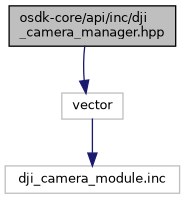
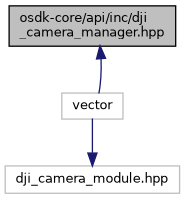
(84, 63) -> (101, 76)
(92, 180) -> (92, 180)
